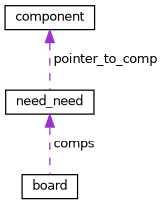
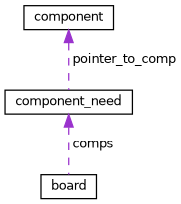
(50, 102) -> (69, 102)
